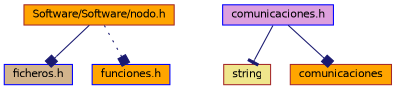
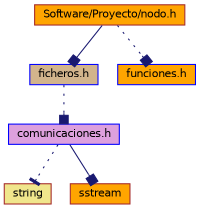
(99, 15) -> (110, 15)
(264, 42) -> (47, 162)
(341, 75) -> (100, 194)
none -> (64, 99)
